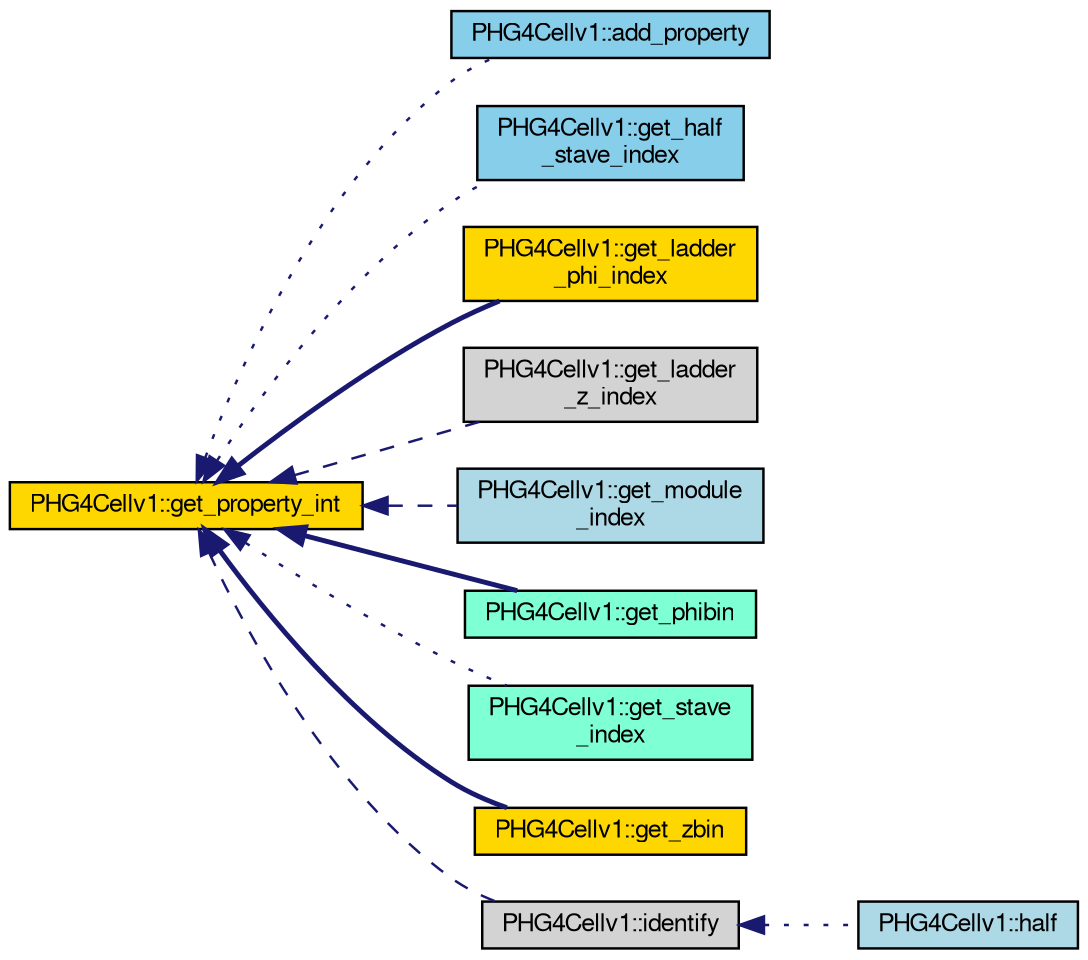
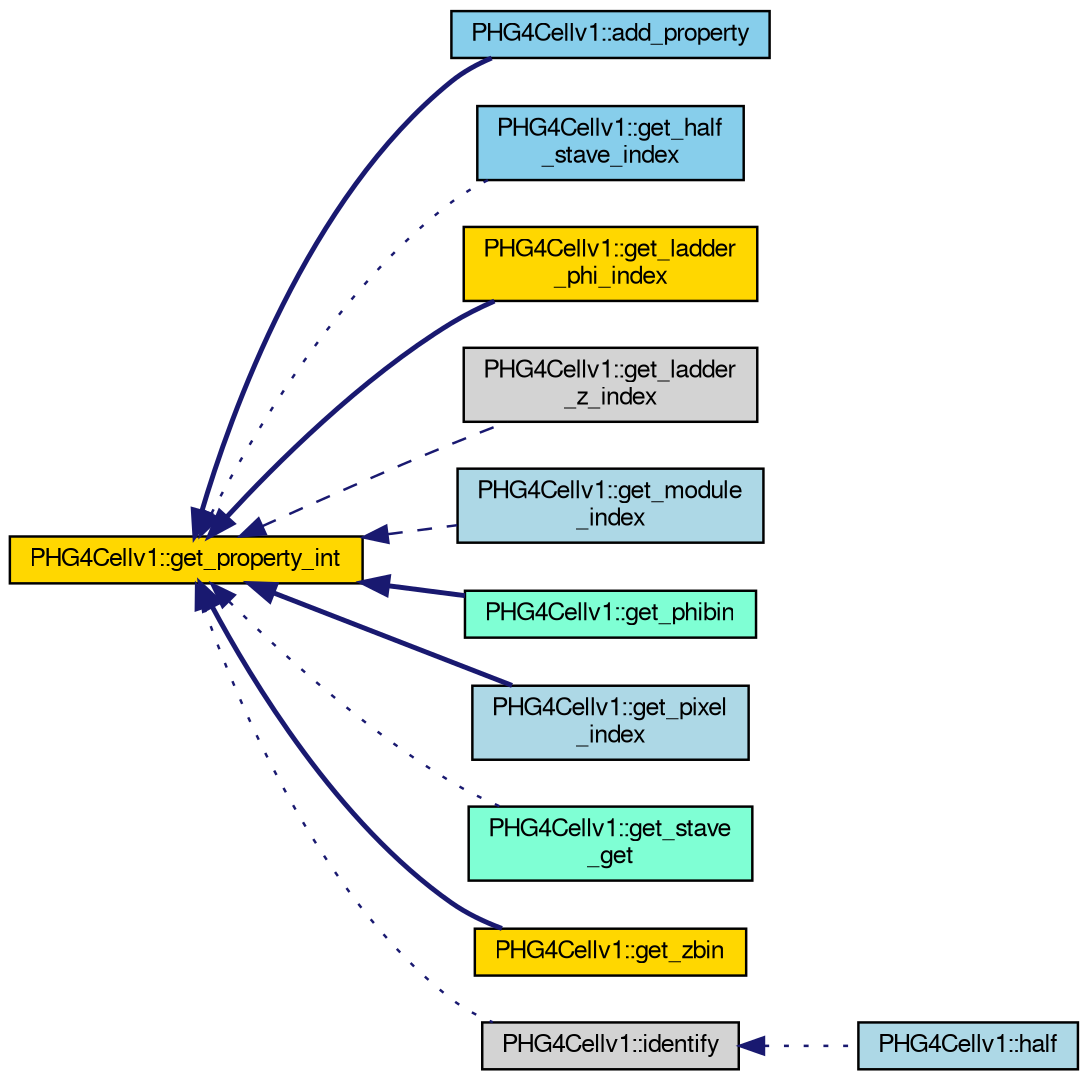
(317, 233) -> (308, 259)
none -> (610, 723)
(610, 723) -> (610, 844)
(326, 750) -> (315, 840)
